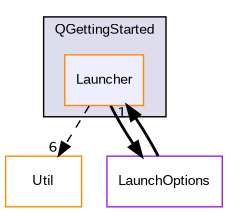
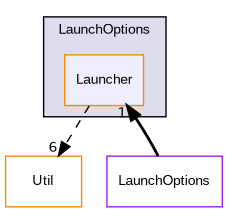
(105, 30) -> (105, 30)
(122, 125) -> none
